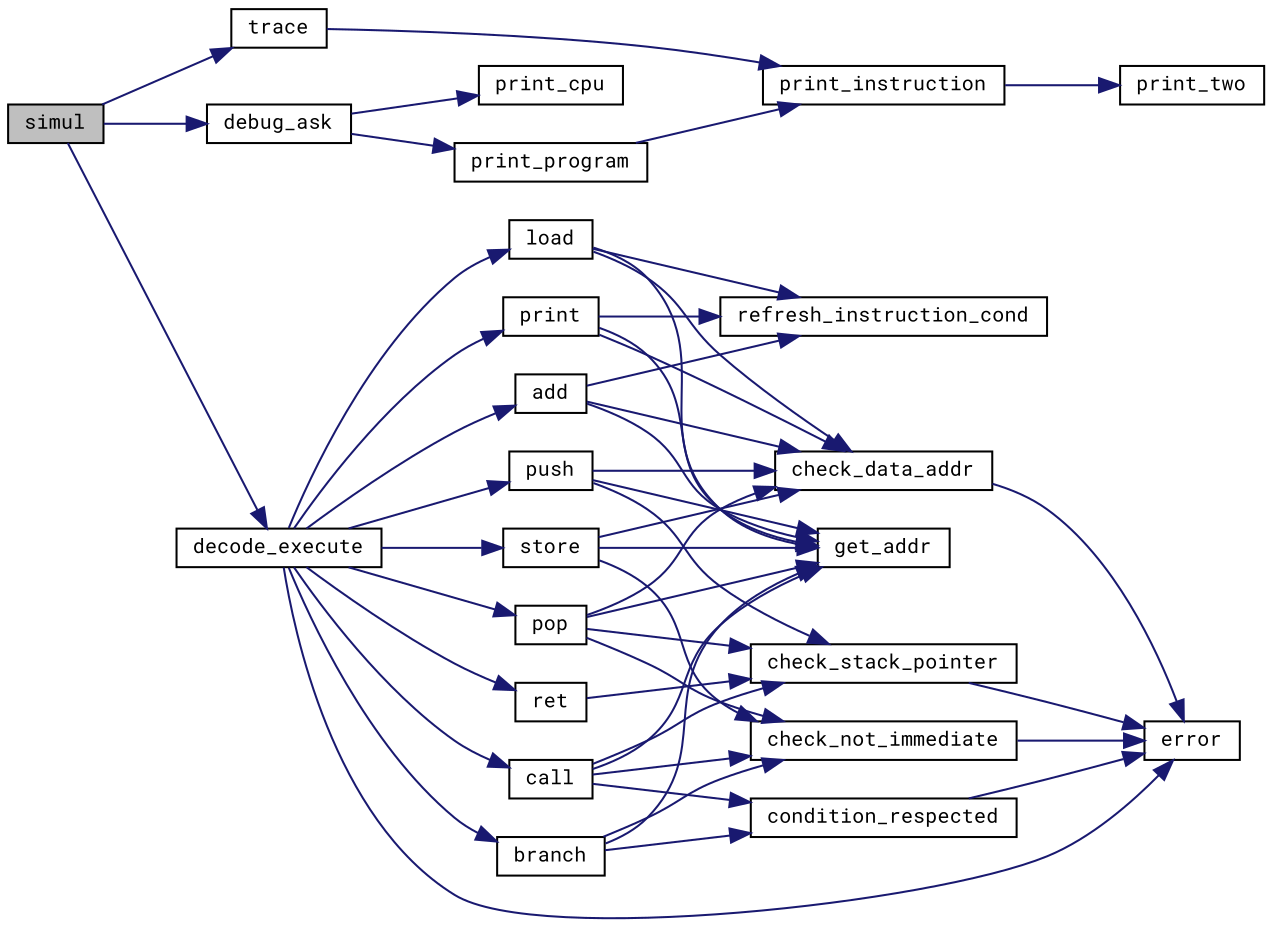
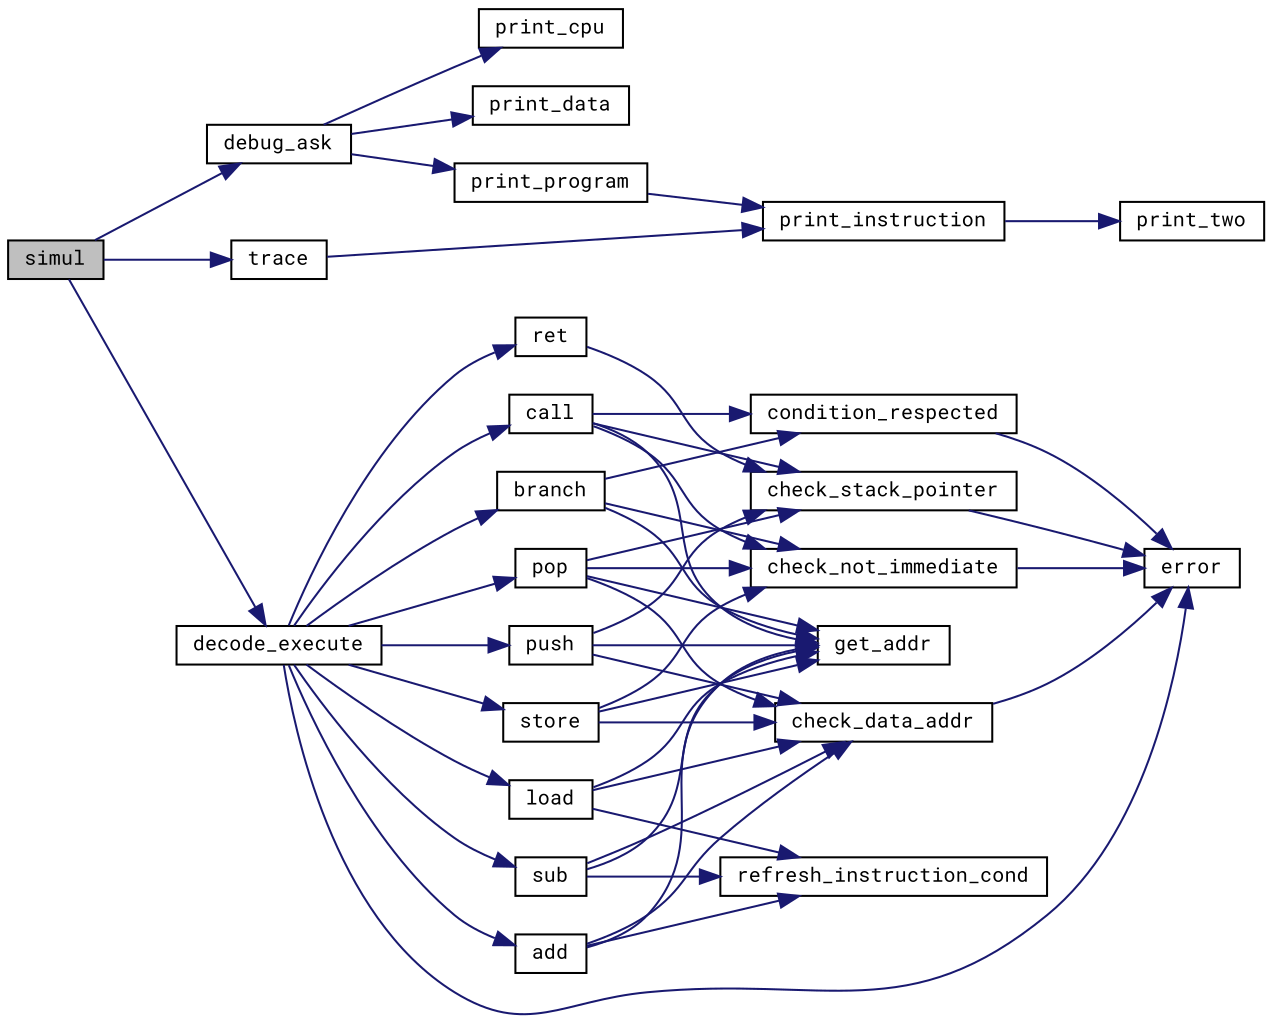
none -> (551, 106)
(551, 317) -> (551, 877)
